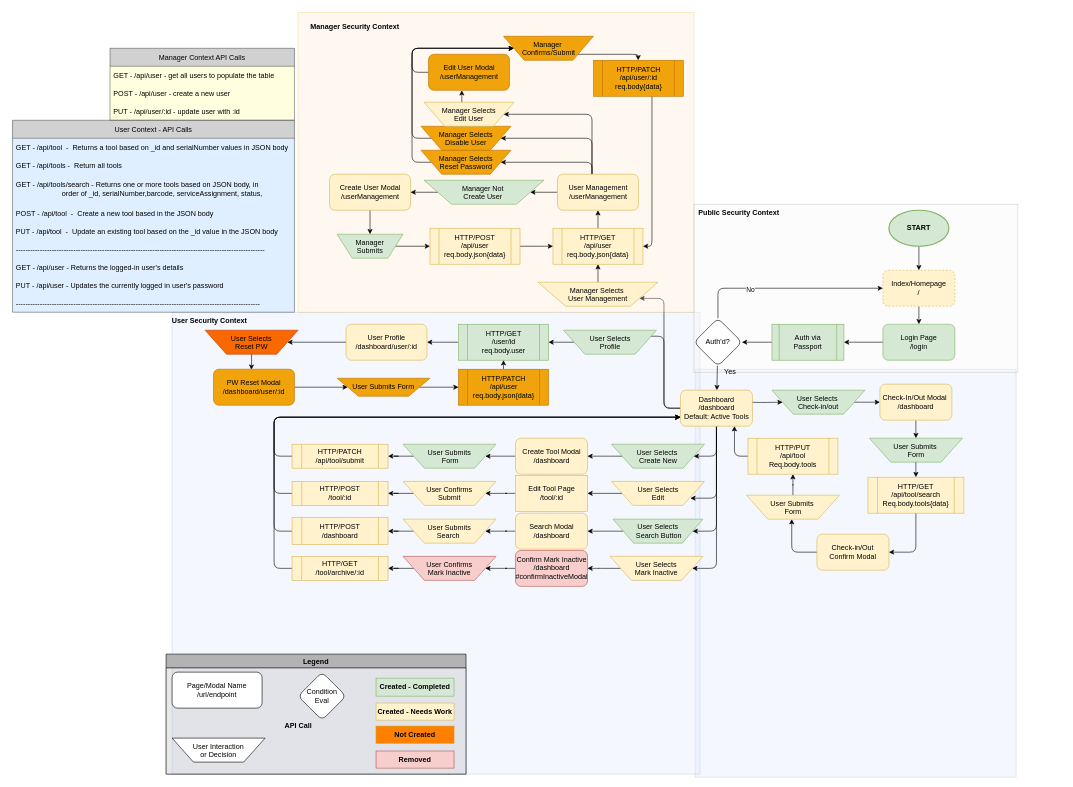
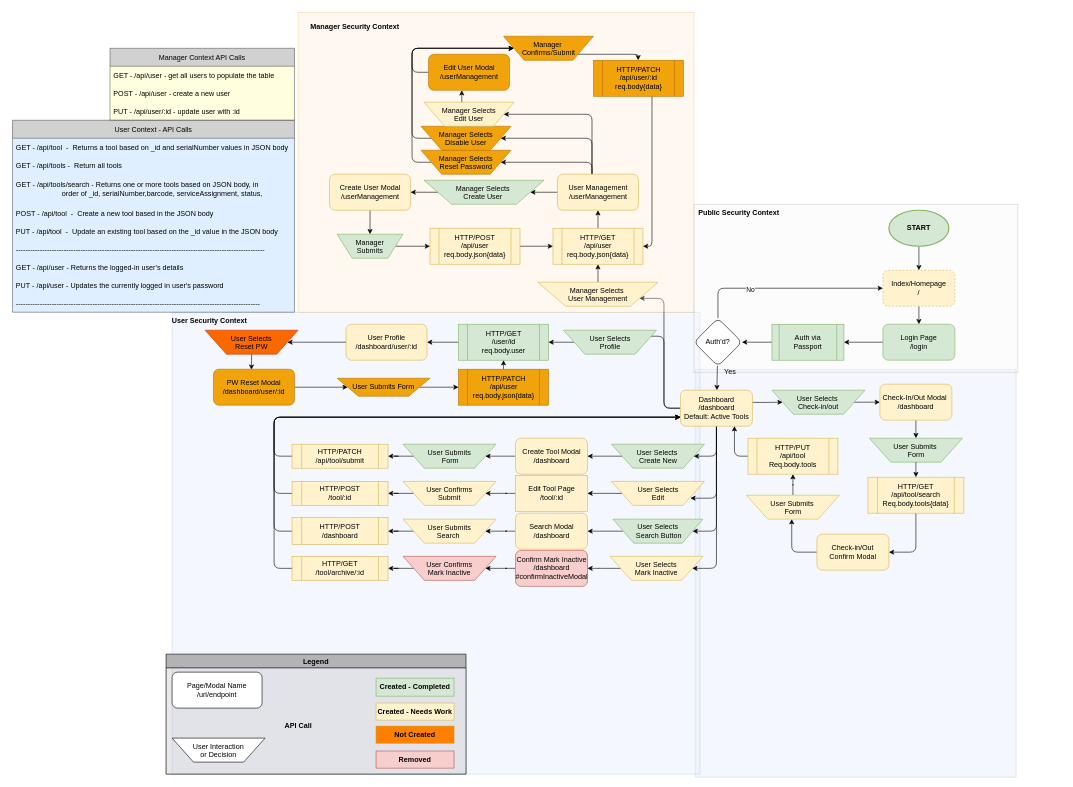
(484, 193) -> (484, 193)
(322, 696) -> none
